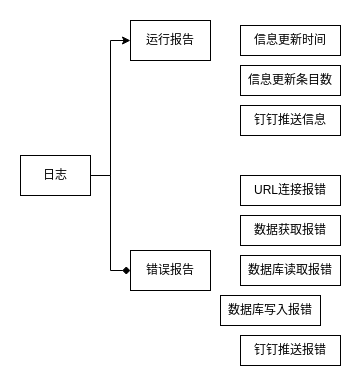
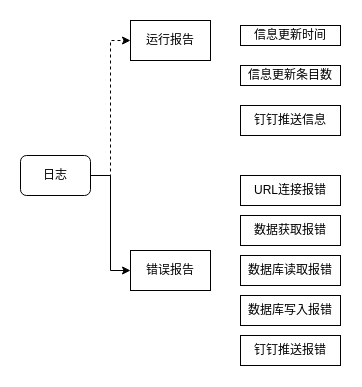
(291, 41) -> (291, 36)
(291, 81) -> (291, 76)
(111, 101) -> (111, 101)
(56, 176) -> (56, 176)
(122, 271) -> (122, 271)
(271, 311) -> (291, 311)
